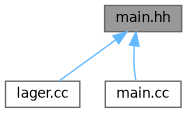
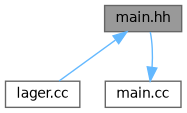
(134, 64) -> (152, 50)
